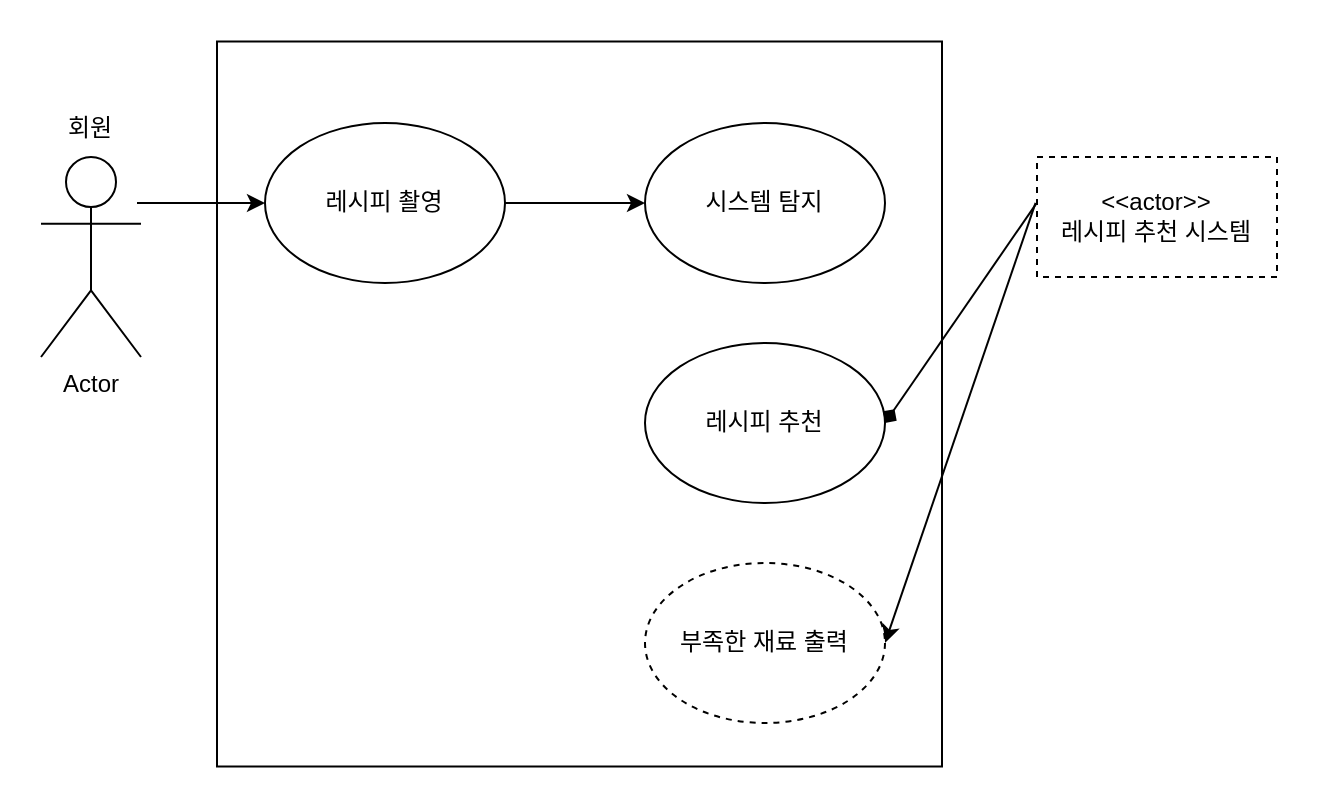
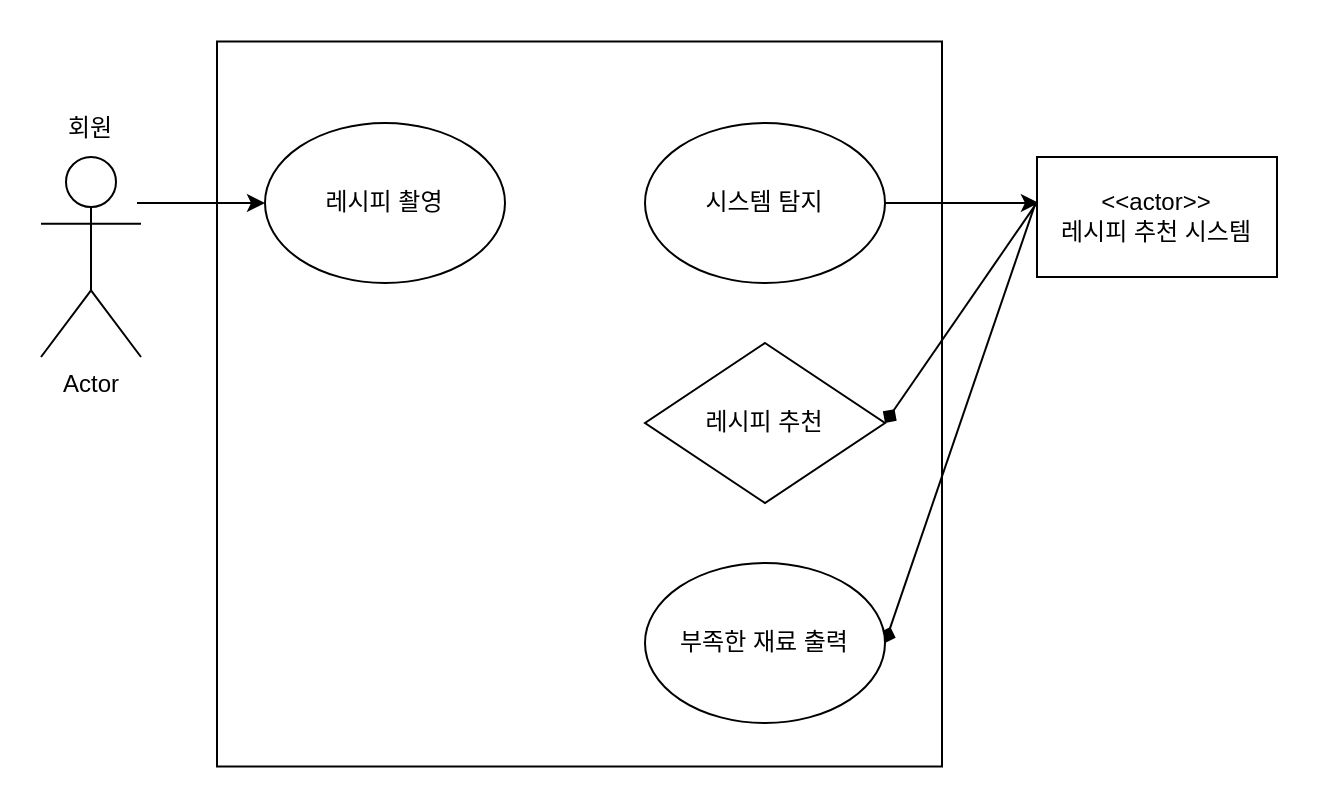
(568, 203) -> none
none -> (955, 203)
(1157, 217) -> (1157, 217)
(765, 423) -> (765, 423)
(890, 628) -> (890, 627)
(765, 643) -> (765, 643)
